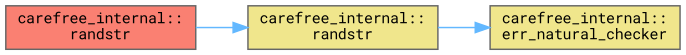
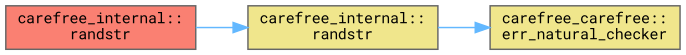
(585, 28) -> (585, 28)
